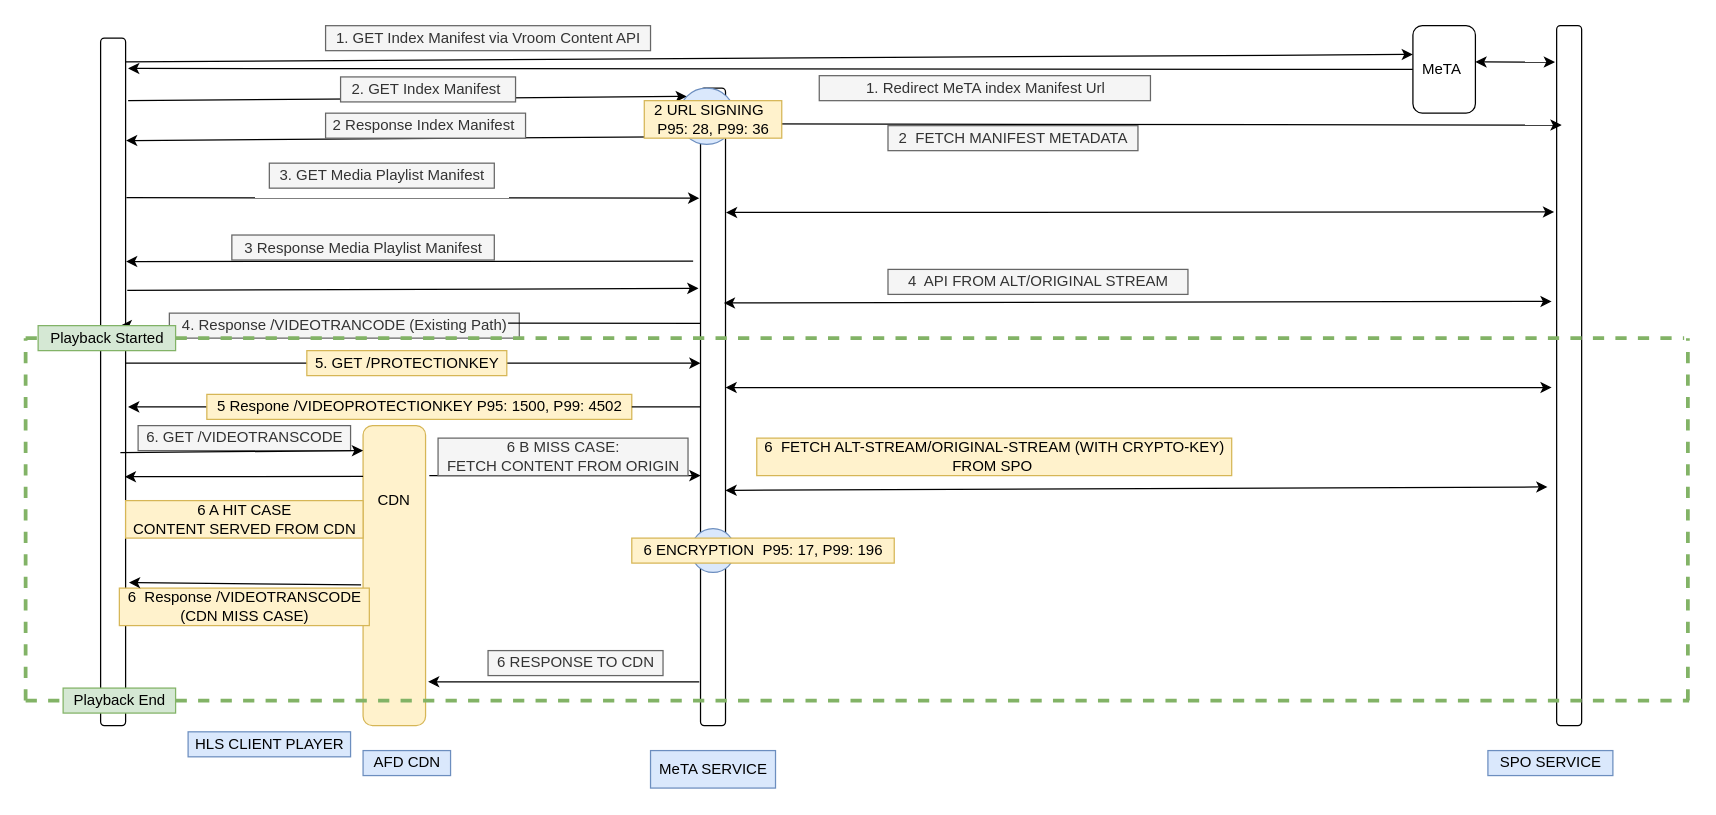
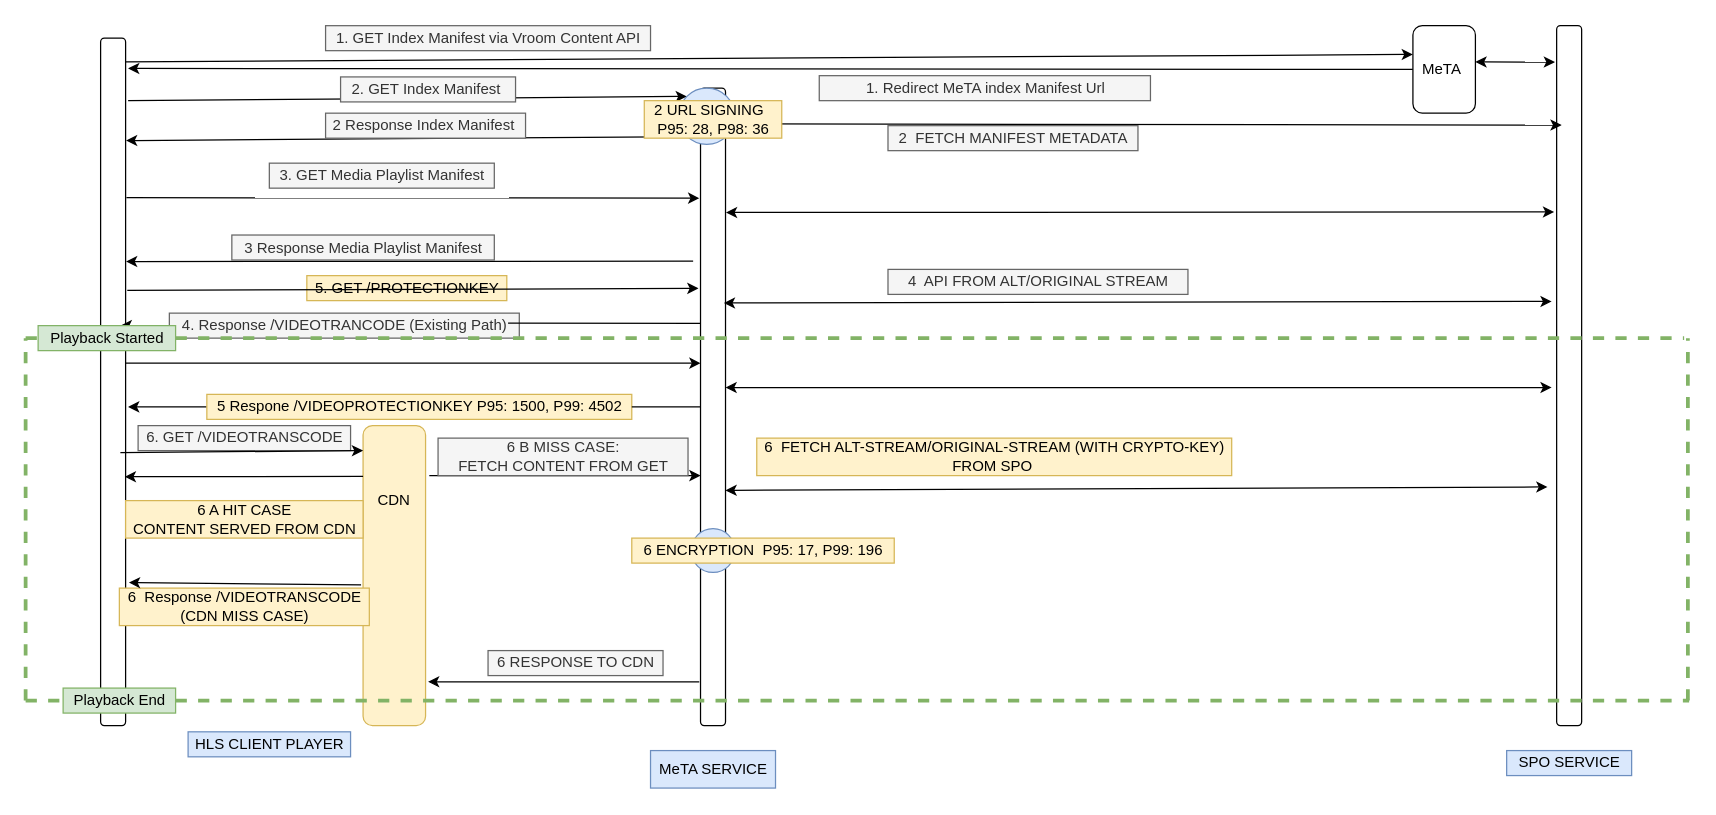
(714, 119) -> (714, 119)
(407, 363) -> (407, 288)
(564, 457) -> (564, 457)
(407, 763) -> none
(1551, 763) -> (1569, 763)
